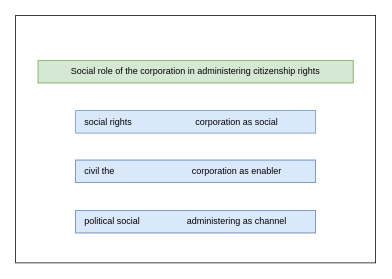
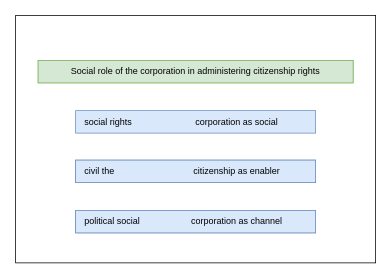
(237, 171) -> (237, 171)
(237, 222) -> (237, 222)
